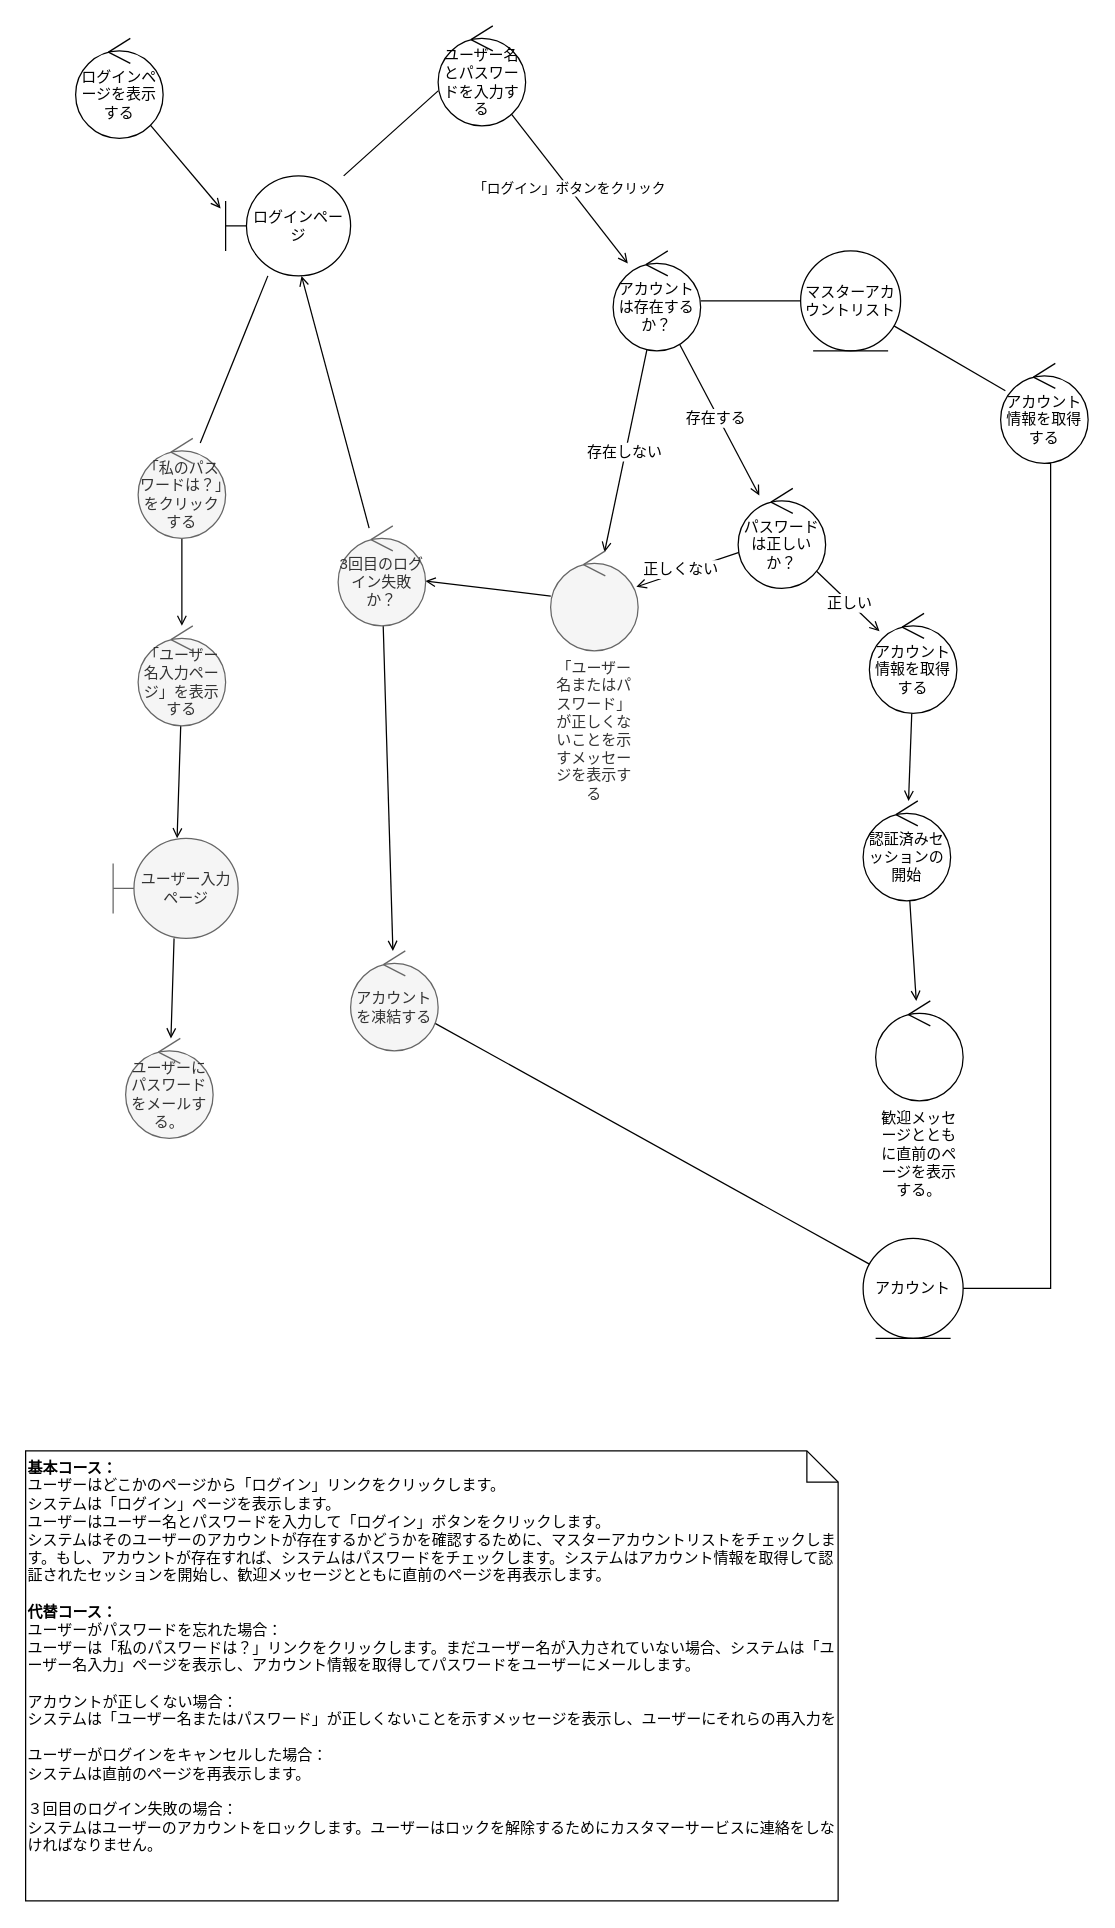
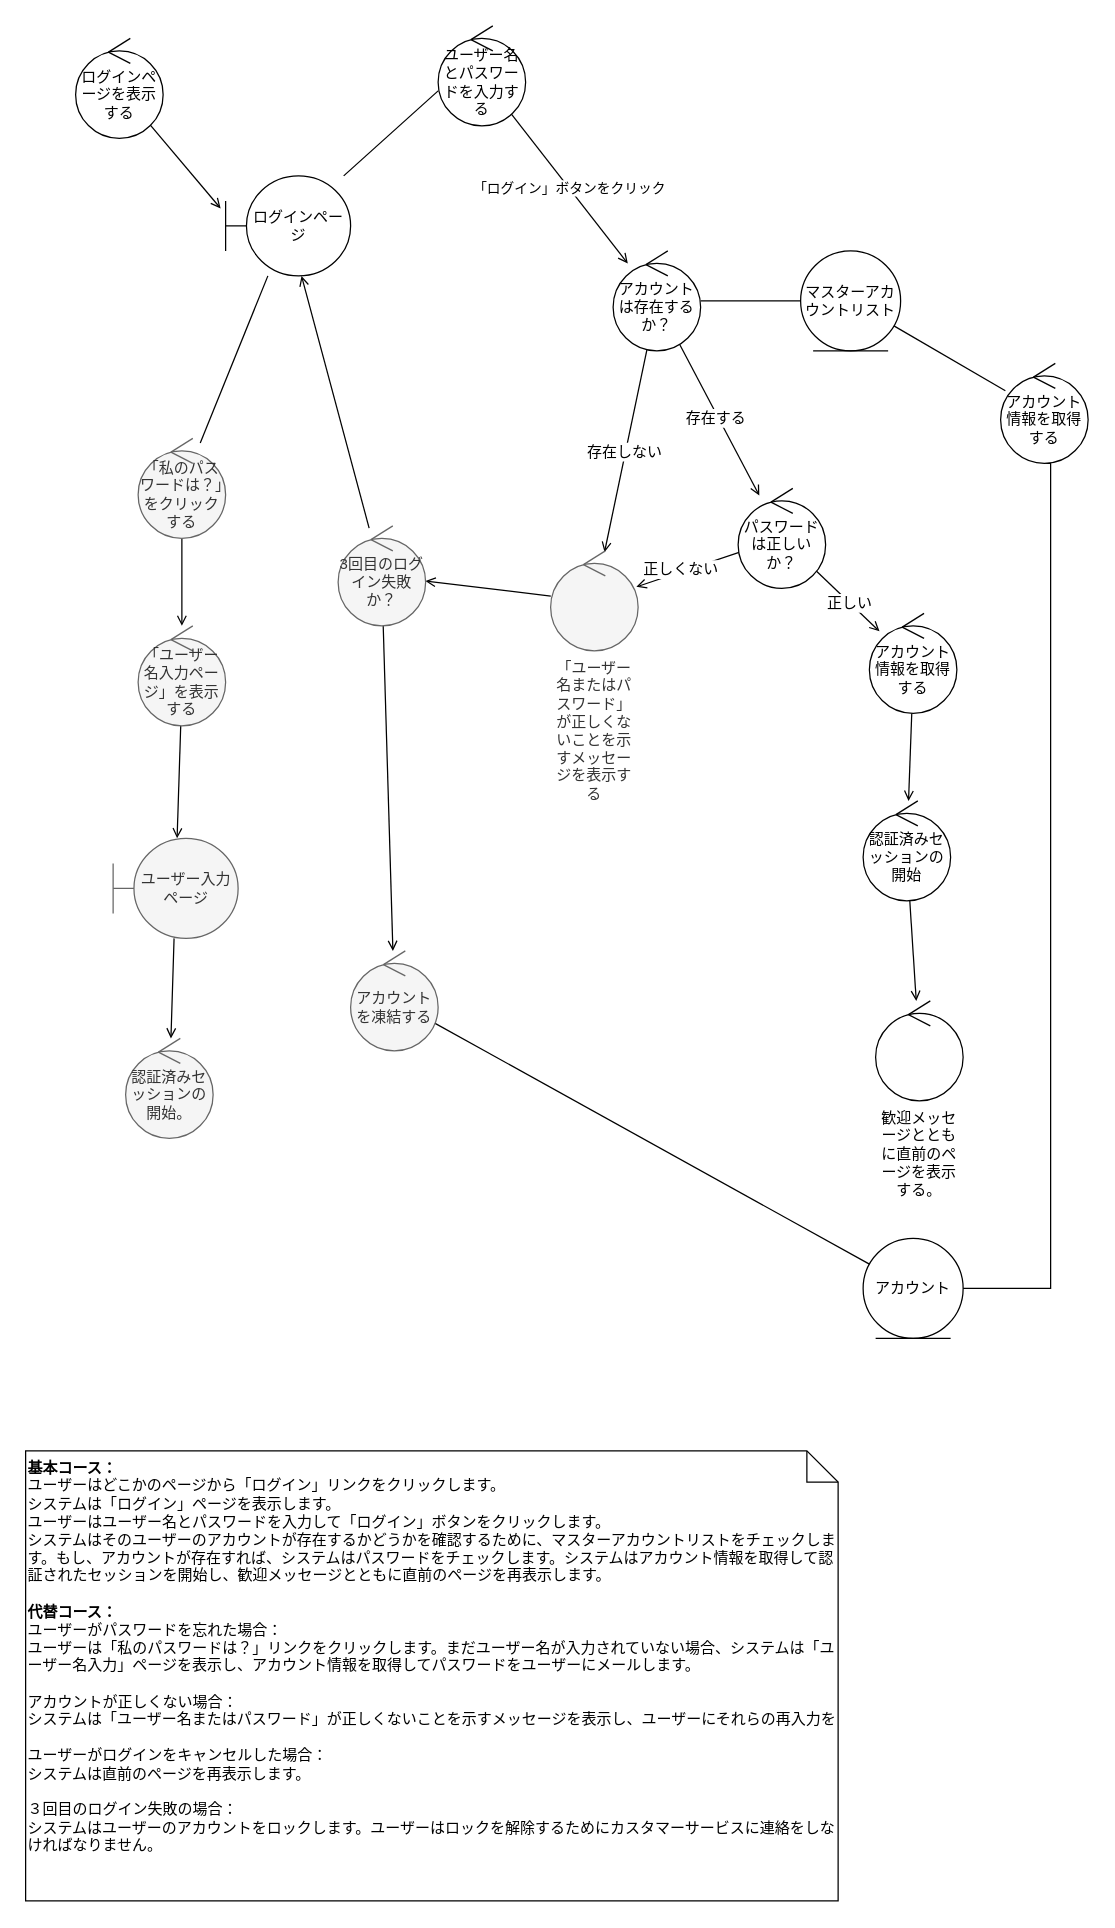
(169, 1094) -> (169, 1094)
